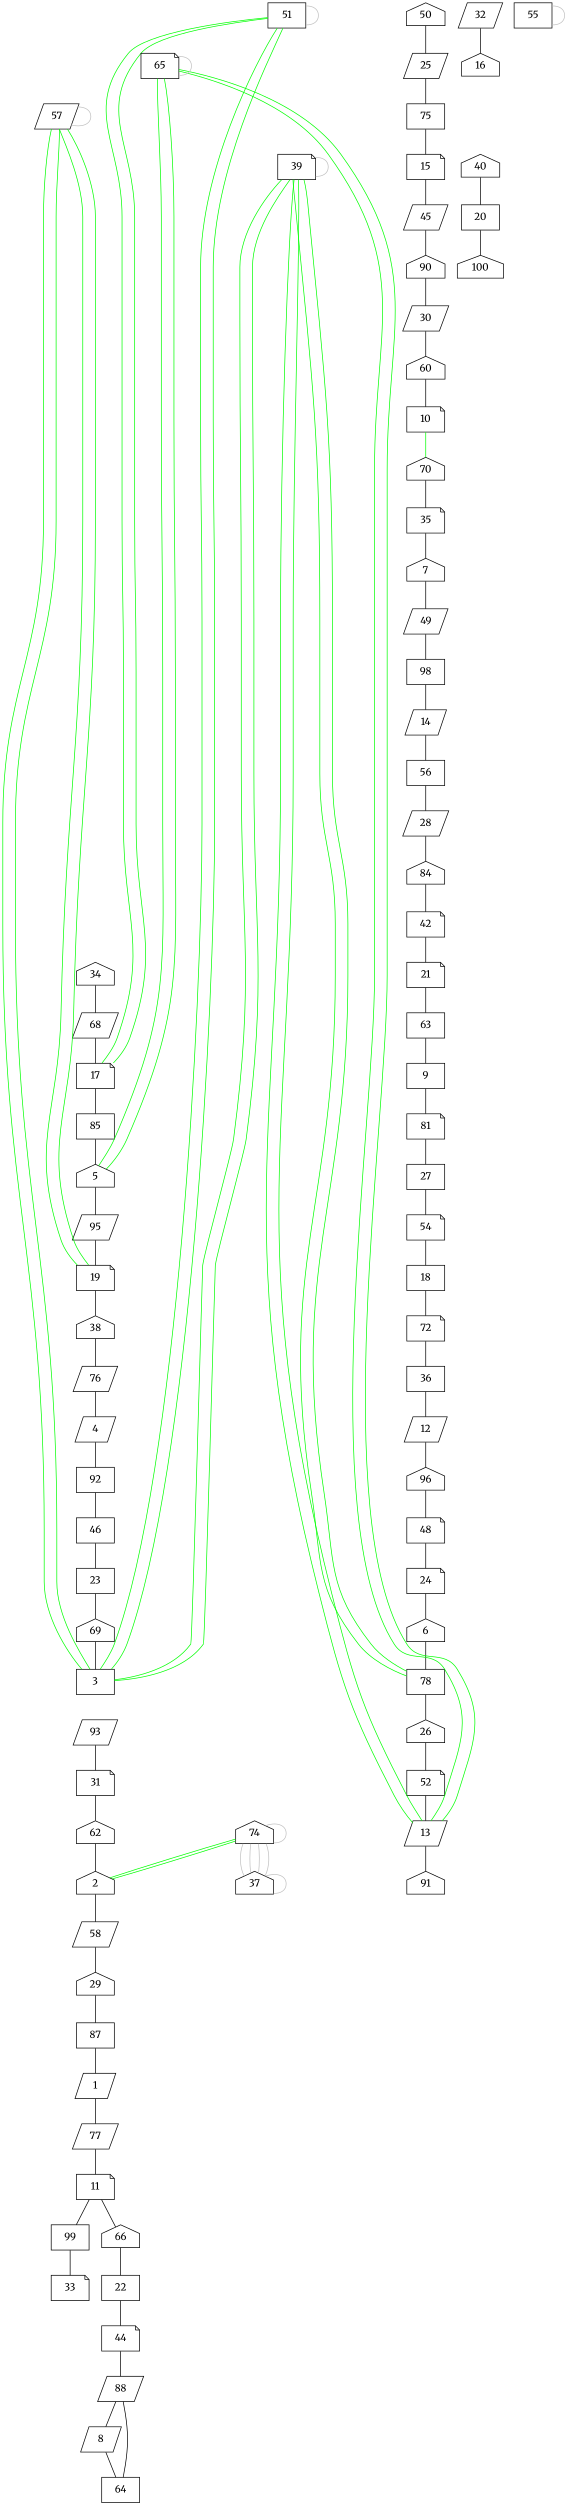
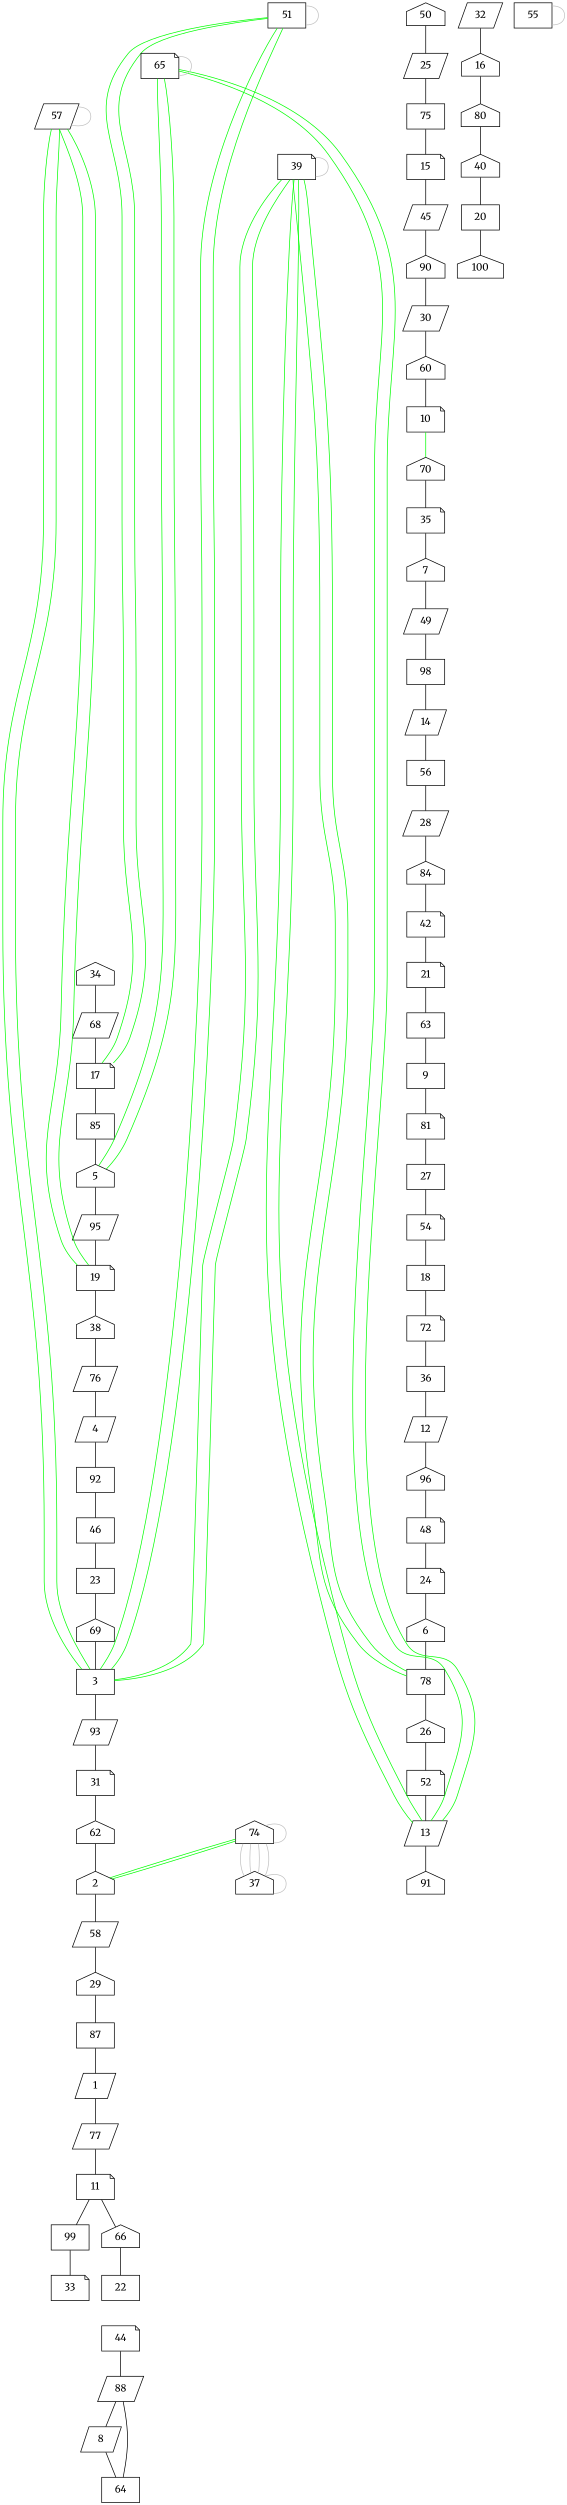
none -> (480, 116)
none -> (95, 1707)
(121, 2313) -> none
